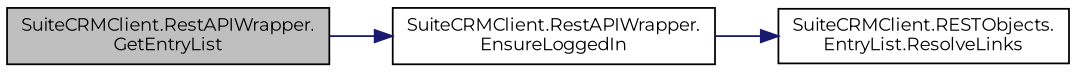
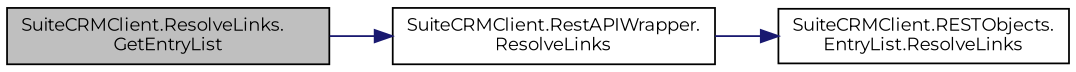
(168, 36) -> (168, 36)
(554, 36) -> (554, 36)
